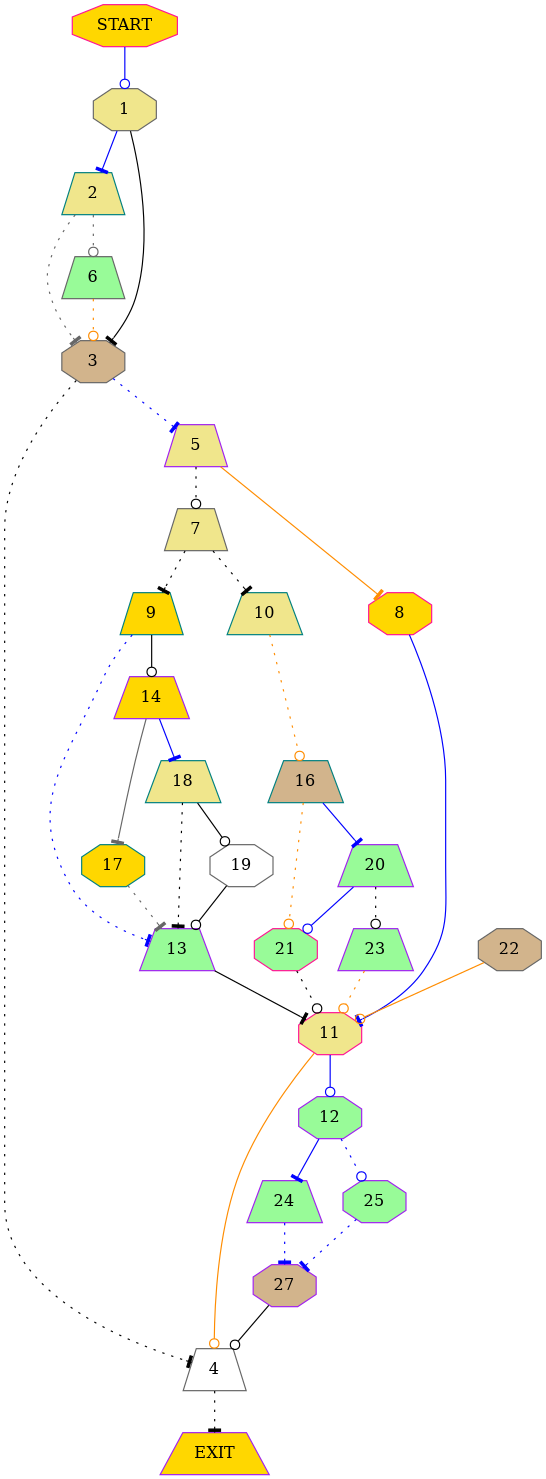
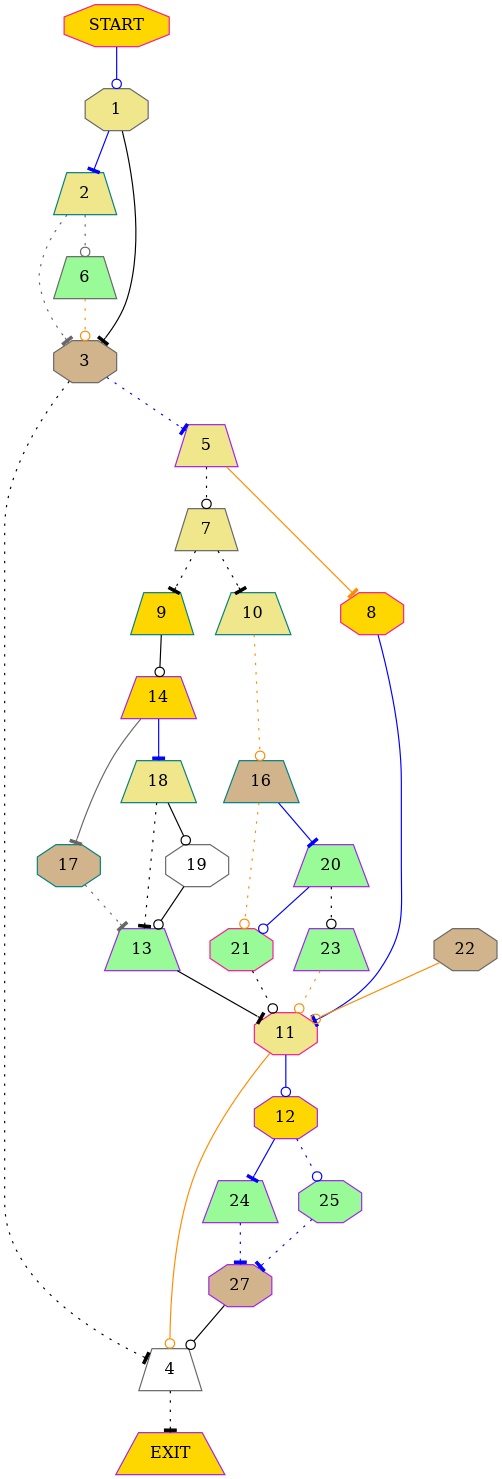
(52, 799) -> none
(113, 866) -> (69, 866)
(330, 1118) -> (286, 1118)
